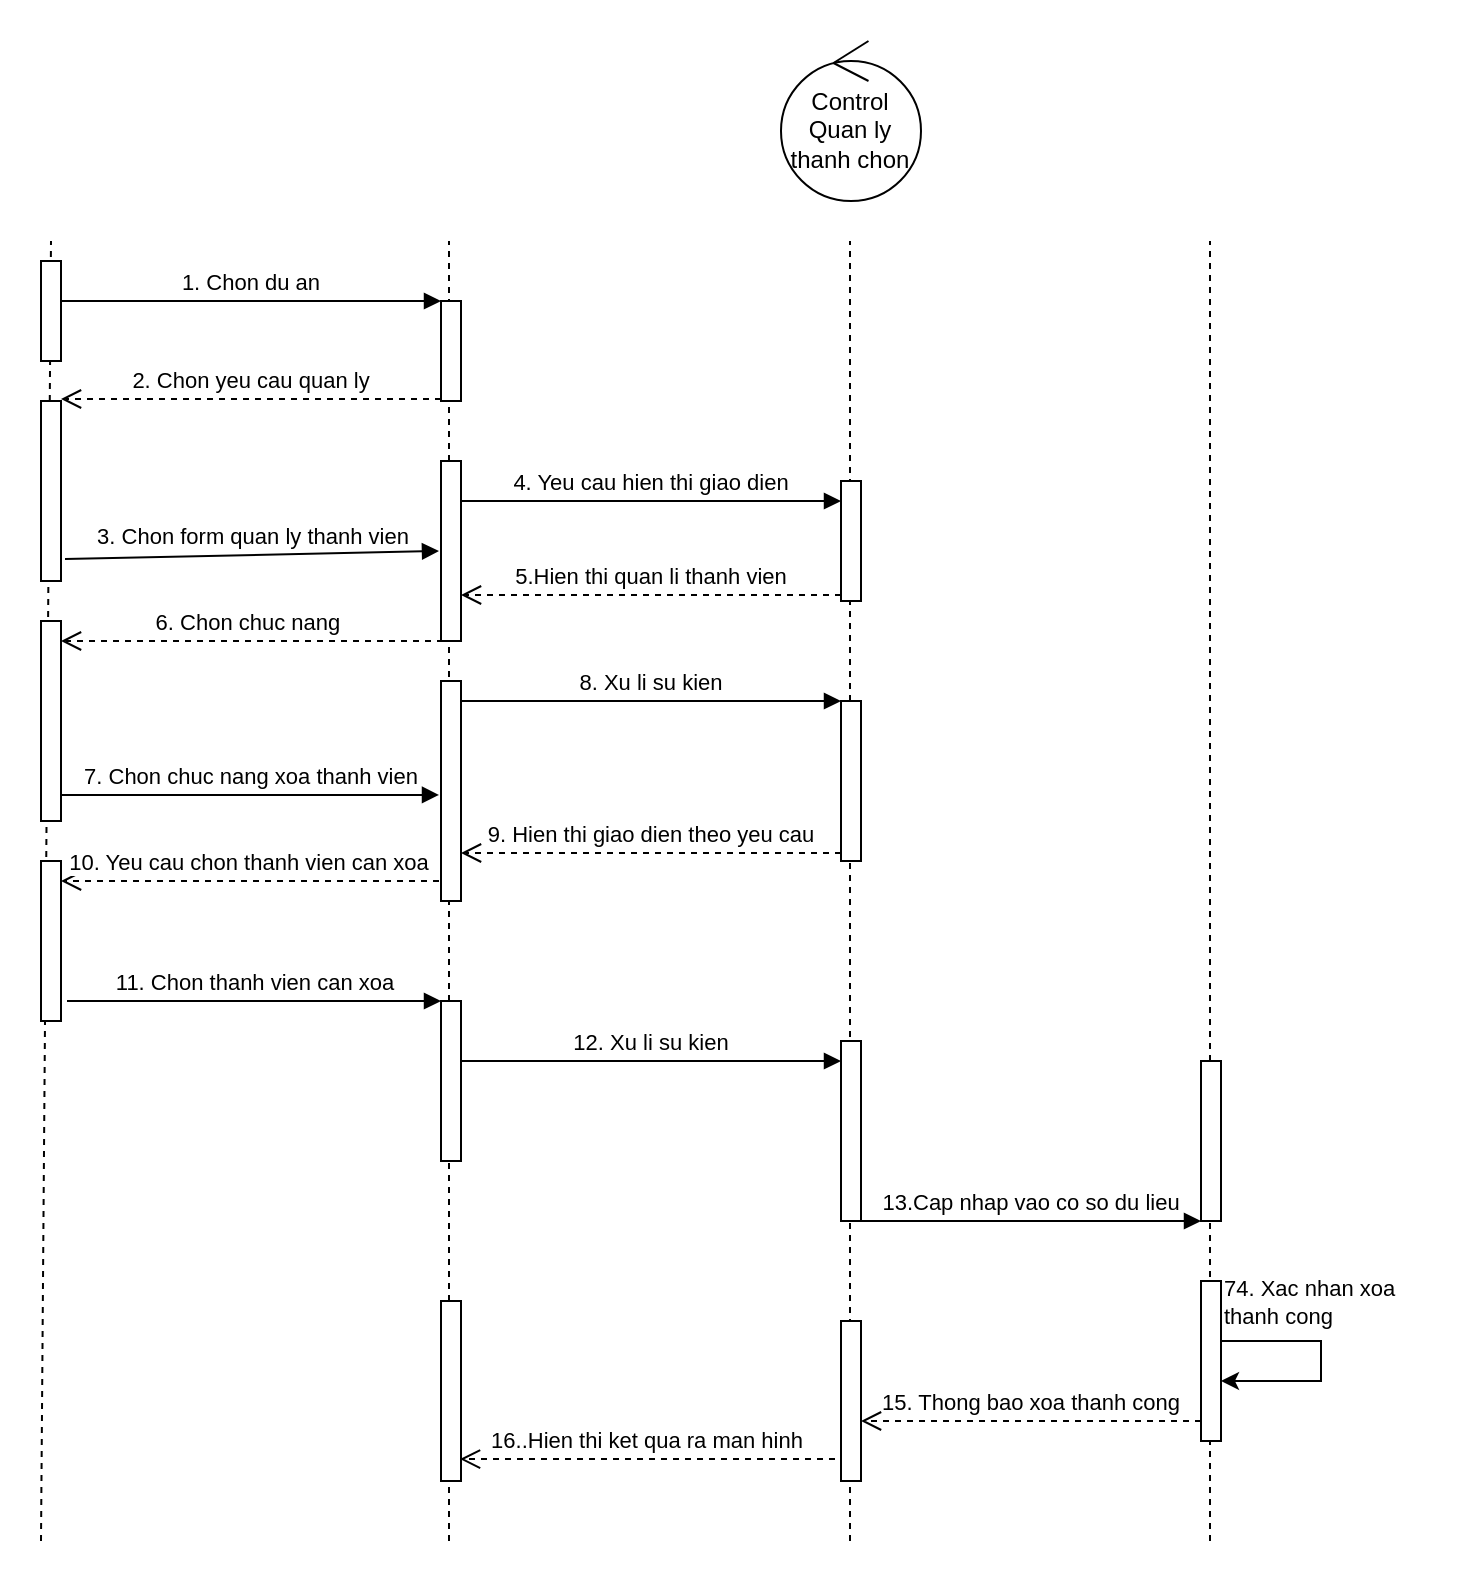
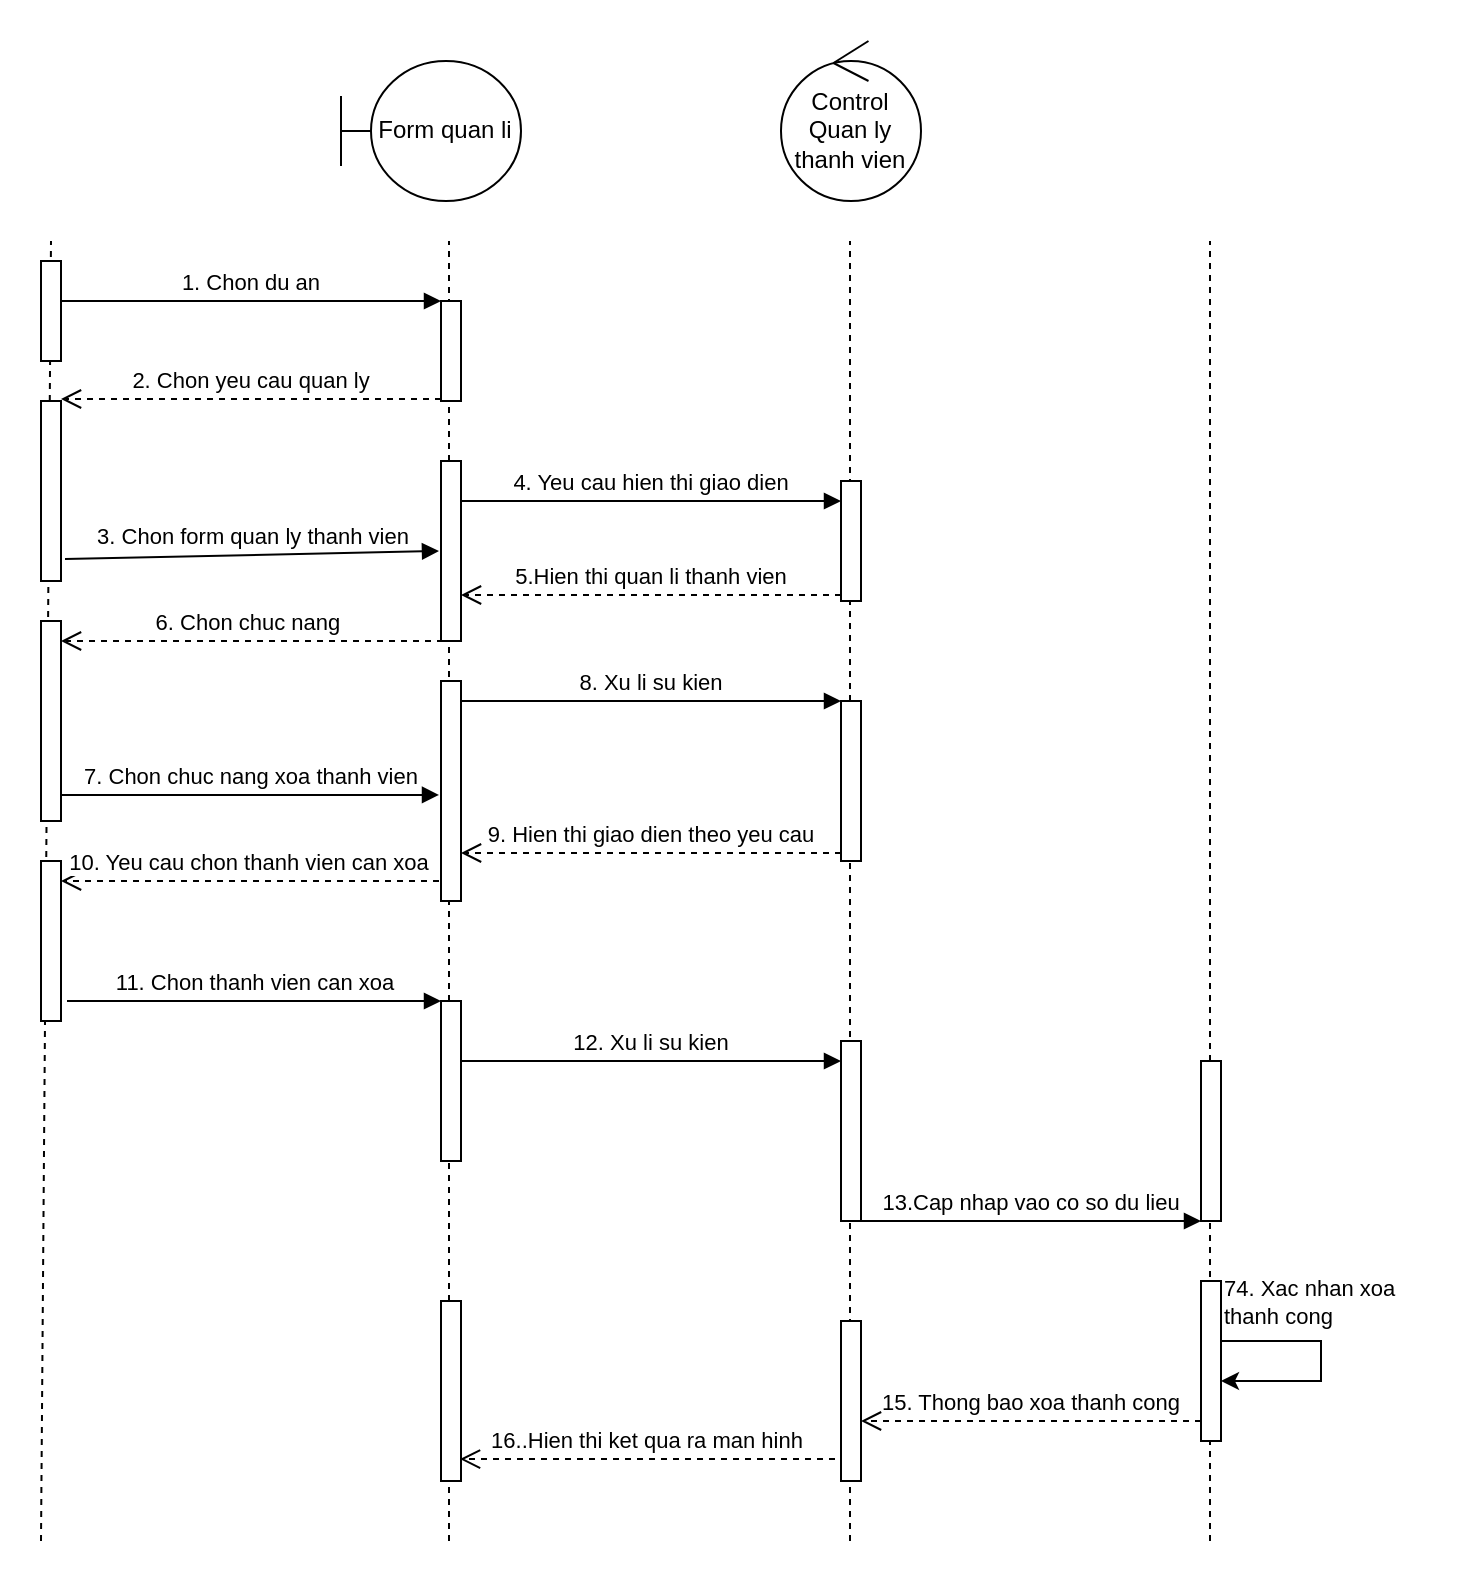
none -> (431, 131)
(851, 131) -> (851, 131)
